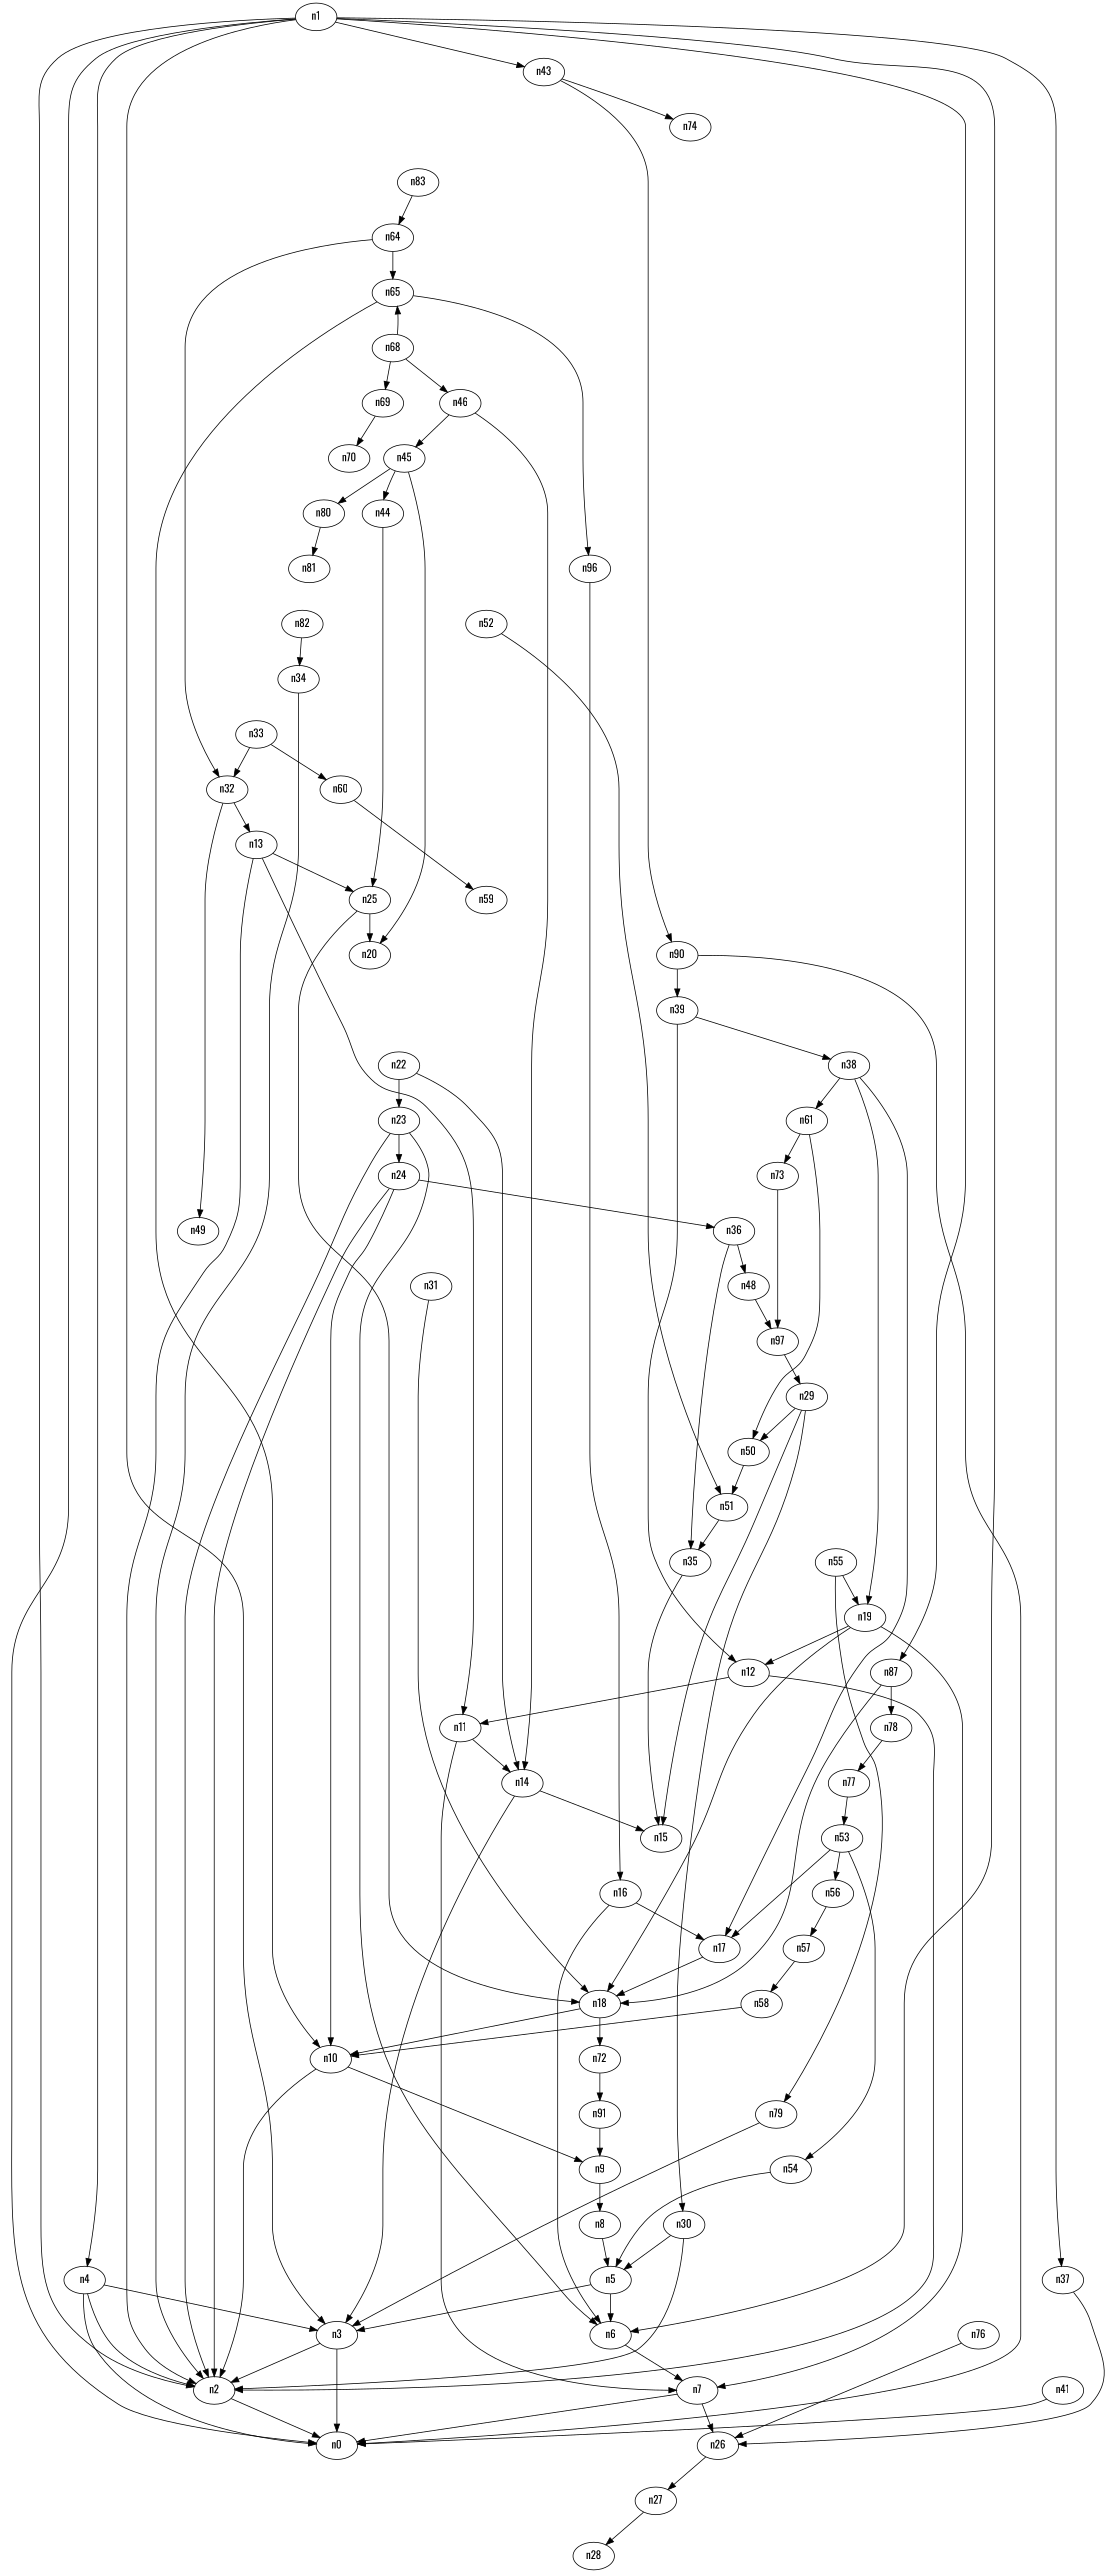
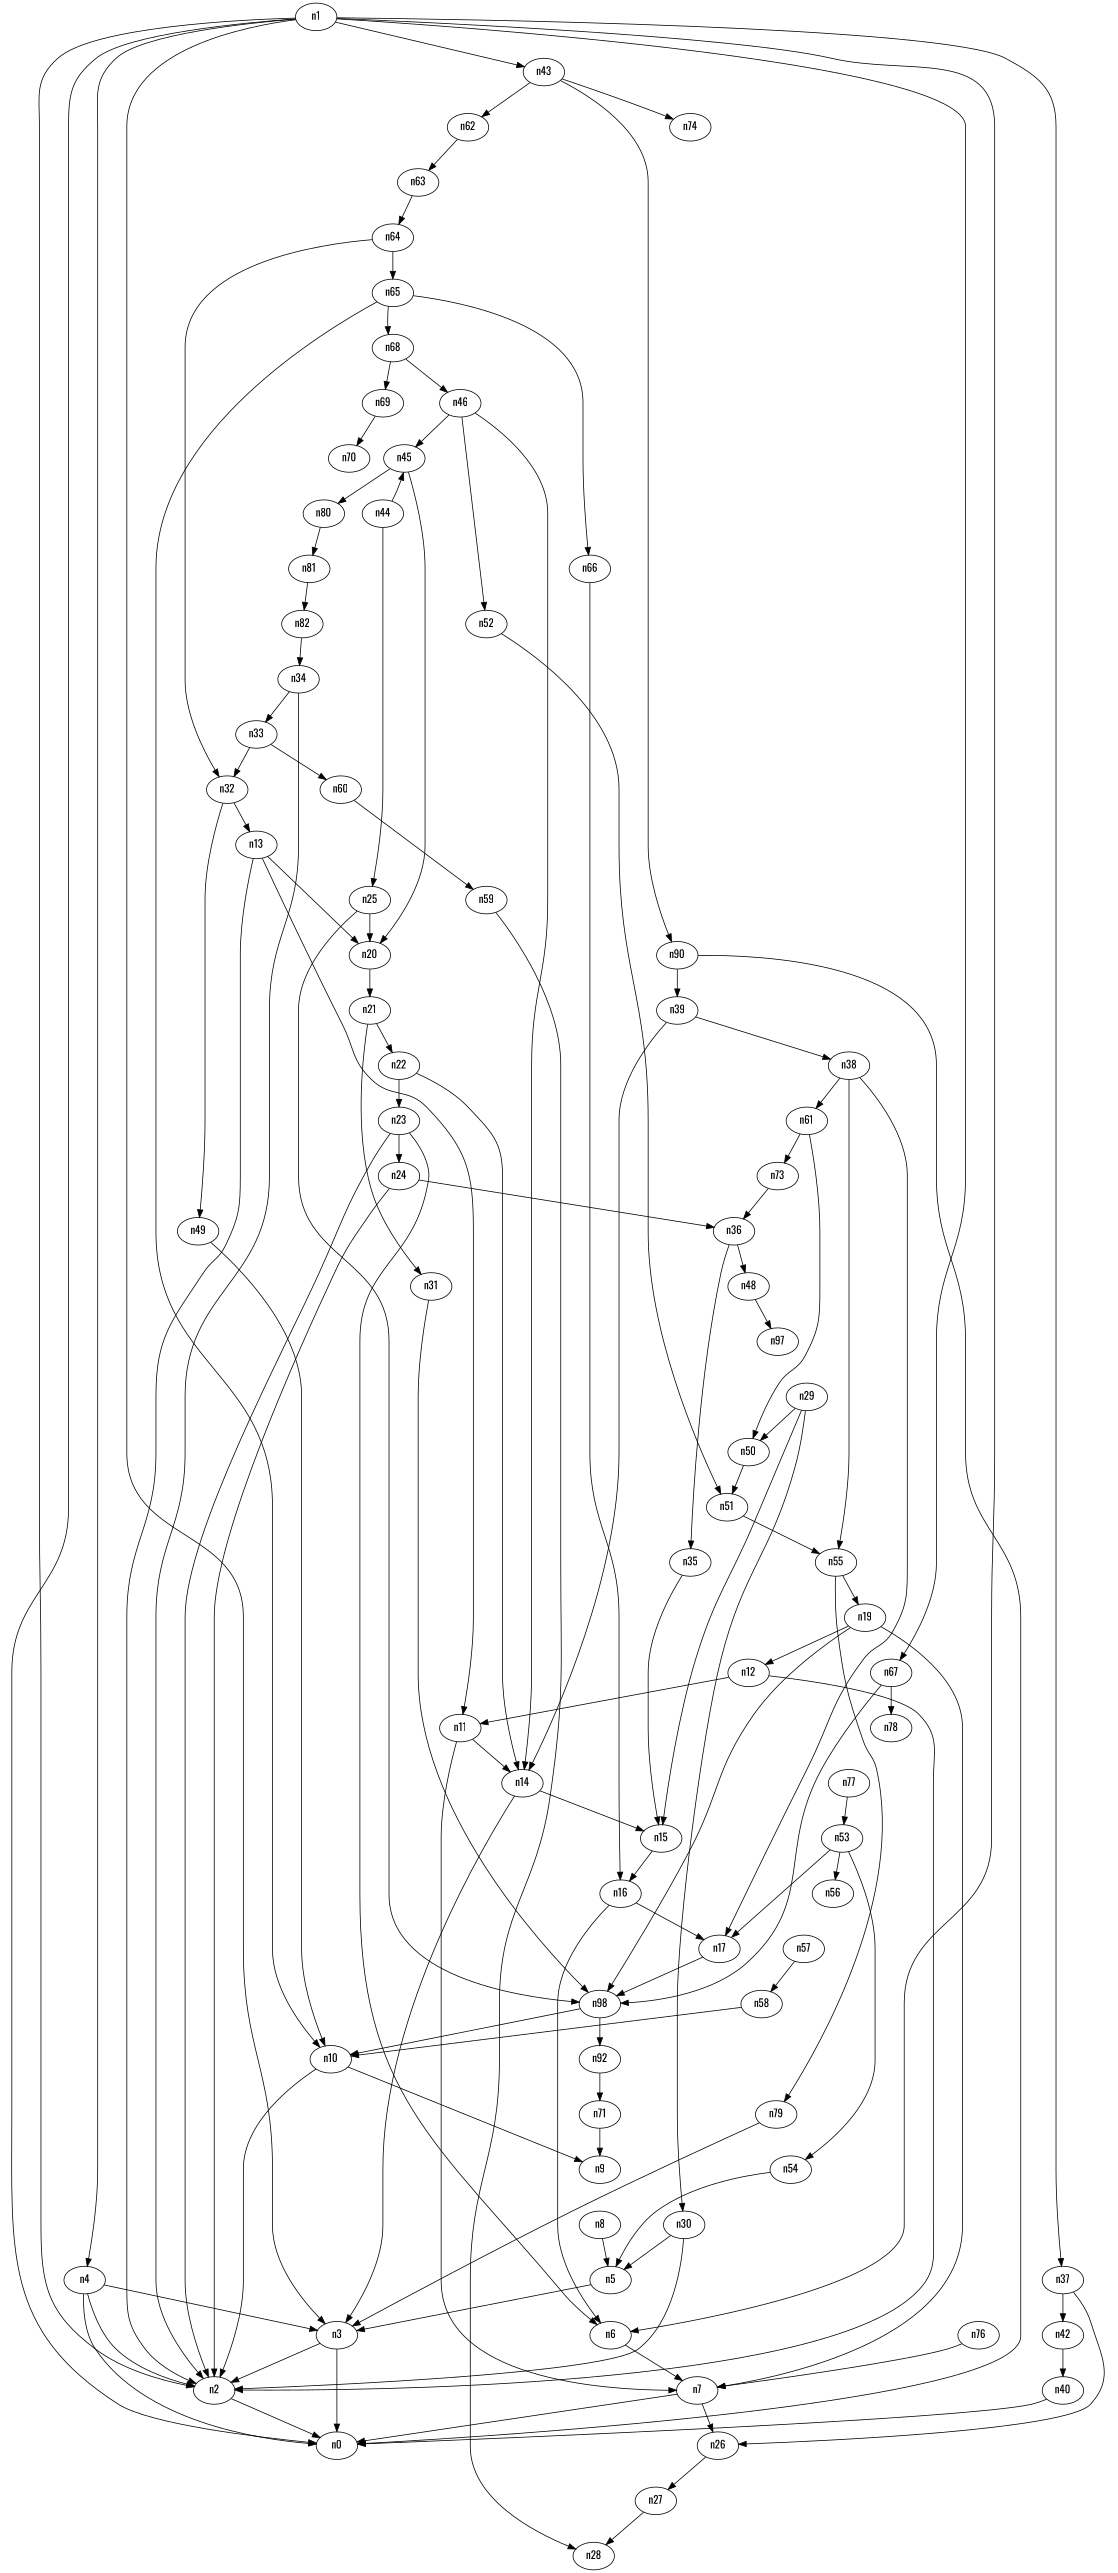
none -> (468, 127)
(418, 182) -> (418, 182)
(398, 324) -> (388, 317)
(390, 481) -> (397, 491)
none -> (473, 510)
(590, 569) -> (590, 569)
none -> (306, 592)
none -> (280, 704)
(310, 871) -> (310, 897)
none -> (370, 1010)
(778, 1255) -> (758, 1201)
(878, 1336) -> (849, 1311)
(652, 1353) -> (619, 1393)
(790, 1365) -> none
(711, 1532) -> (778, 1533)
(331, 1606) -> (302, 1627)
(891, 1673) -> (891, 1673)
none -> (556, 1750)
(874, 1751) -> none
none -> (643, 1863)
(820, 1918) -> none
(600, 2004) -> (600, 2004)
(600, 2059) -> (600, 2059)
(600, 2114) -> (600, 2114)
(600, 2192) -> none
(611, 2304) -> none
none -> (1063, 2335)
(852, 2389) -> (844, 2369)
(1063, 2390) -> (1063, 2390)
